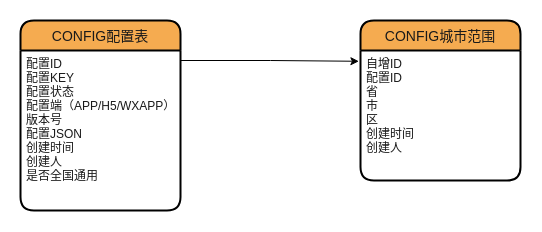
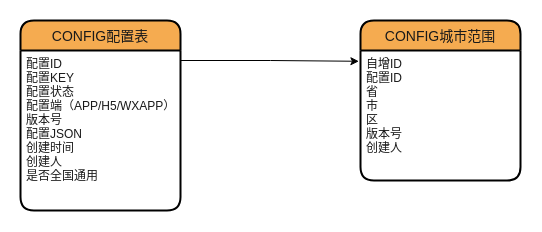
(385, 64) -> (385, 64)
